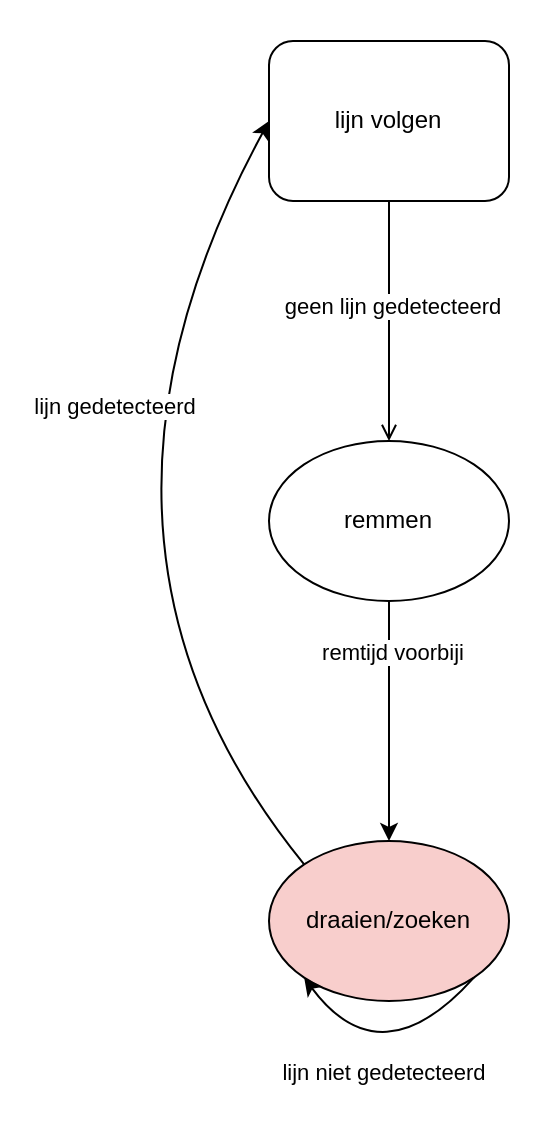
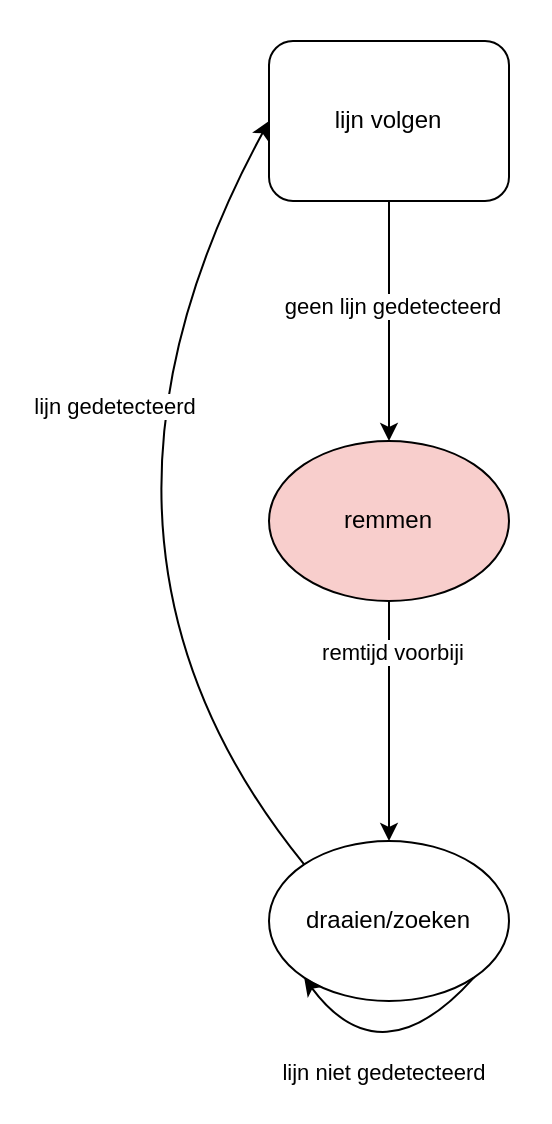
(389, 429) -> (389, 426)
(389, 521) -> (389, 521)
(389, 921) -> (389, 921)
